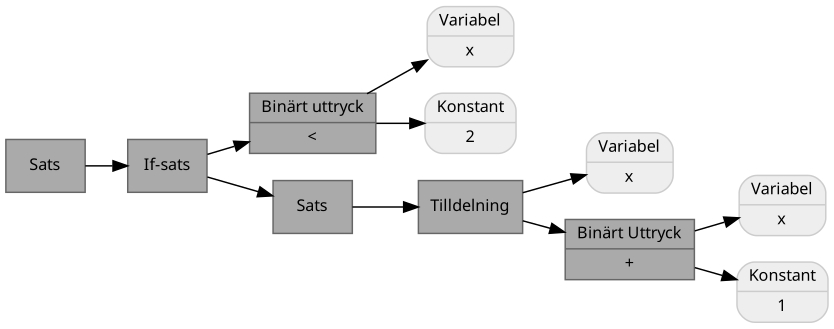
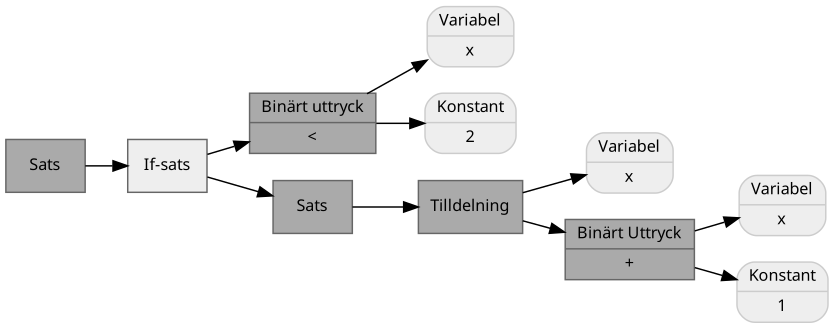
(167, 166) -> (167, 166)
